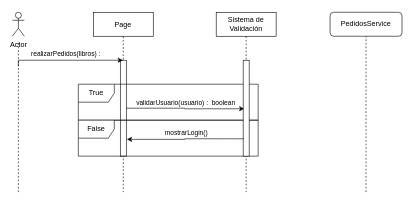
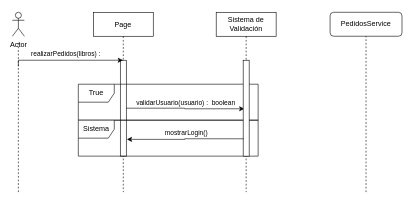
(96, 129) -> (96, 129)
